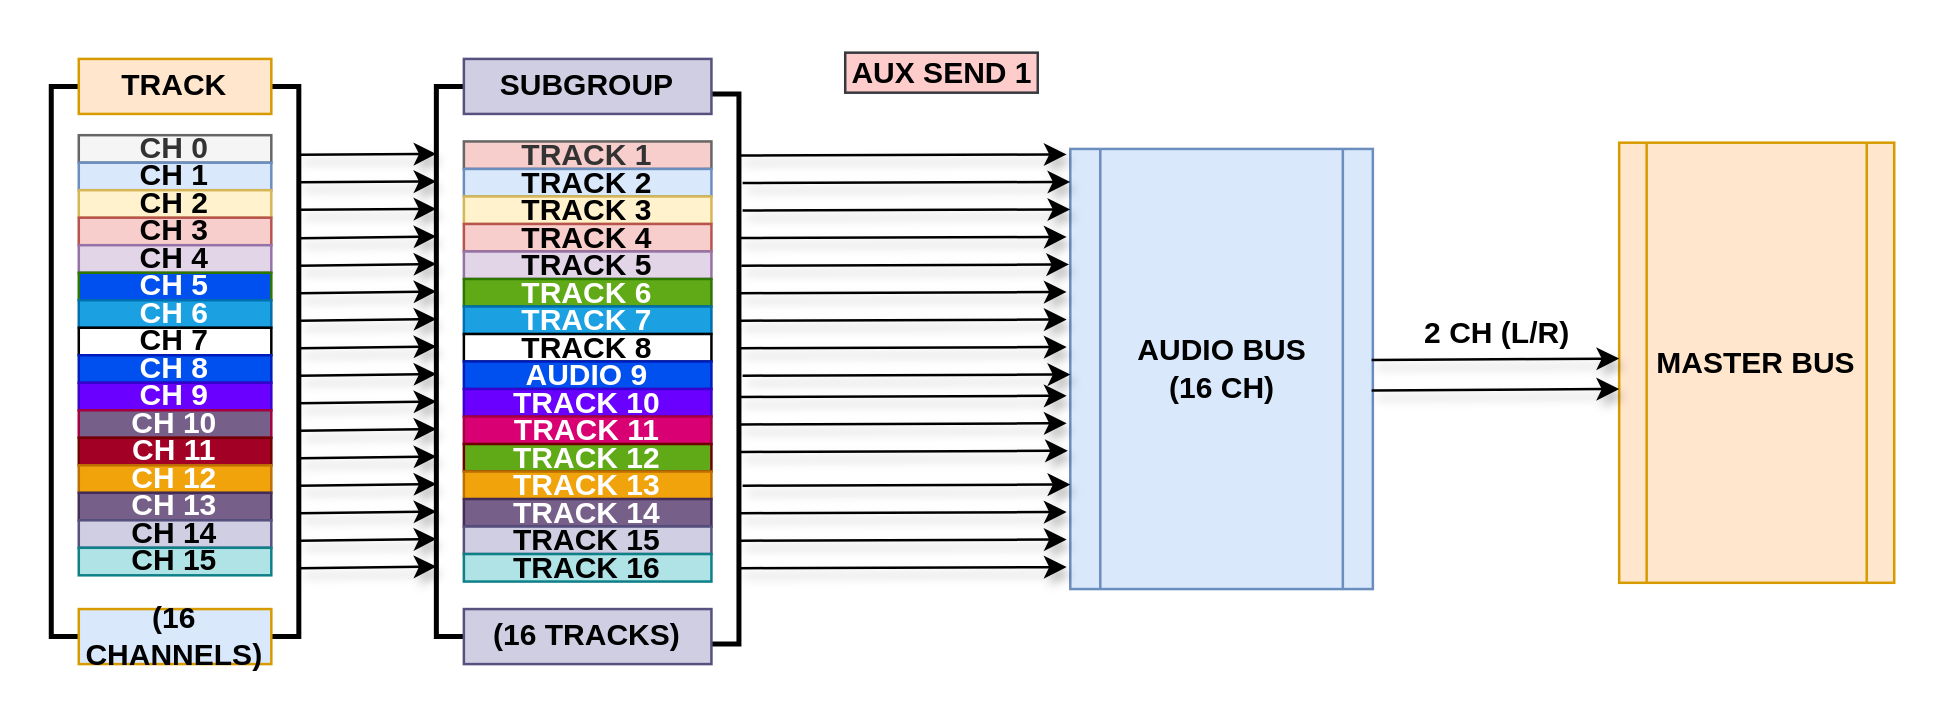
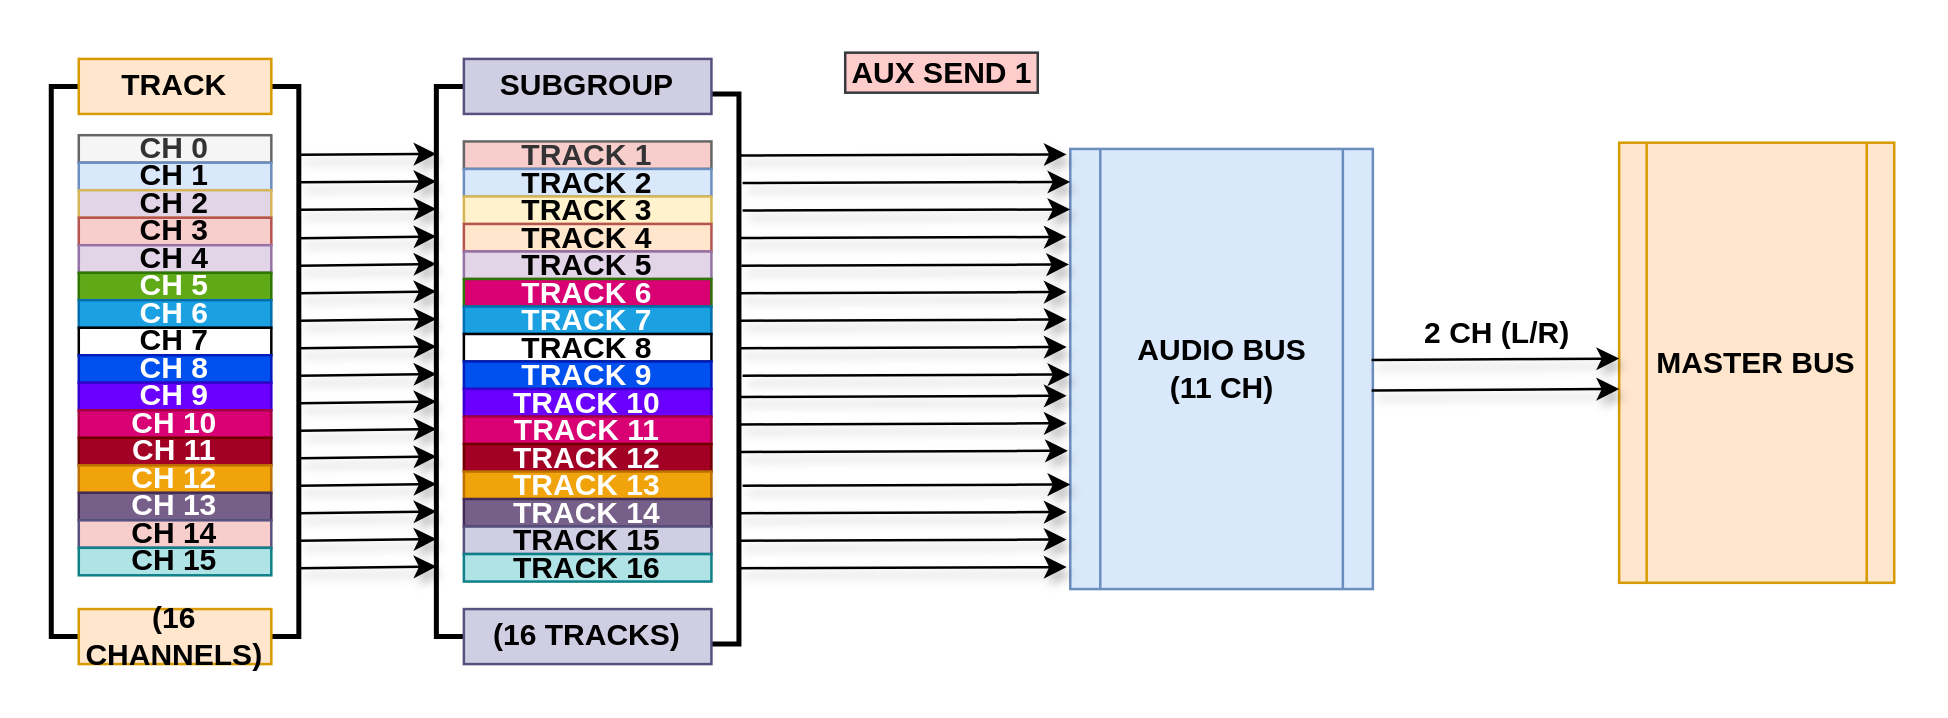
(175, 204) -> (175, 204)
(588, 238) -> (588, 238)
(175, 286) -> (175, 286)
(588, 293) -> (588, 293)
(1223, 369) -> (1223, 369)
(588, 376) -> (588, 376)
(175, 424) -> (175, 424)
(588, 458) -> (588, 458)
(175, 534) -> (175, 534)
(175, 636) -> (175, 636)
